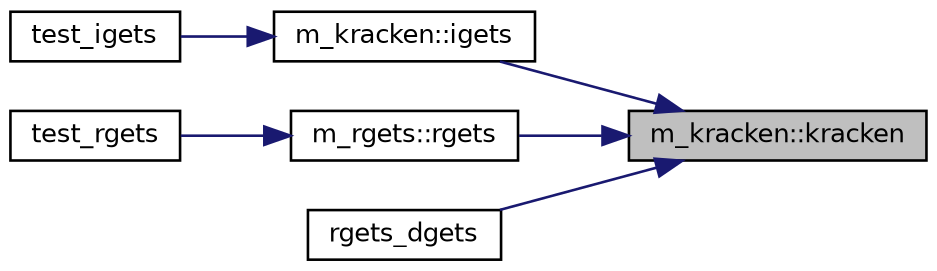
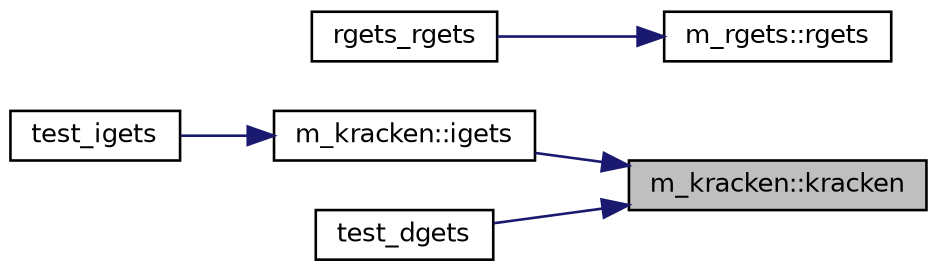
(95, 136) -> (405, 37)
(560, 136) -> none
(405, 235) -> (405, 235)
